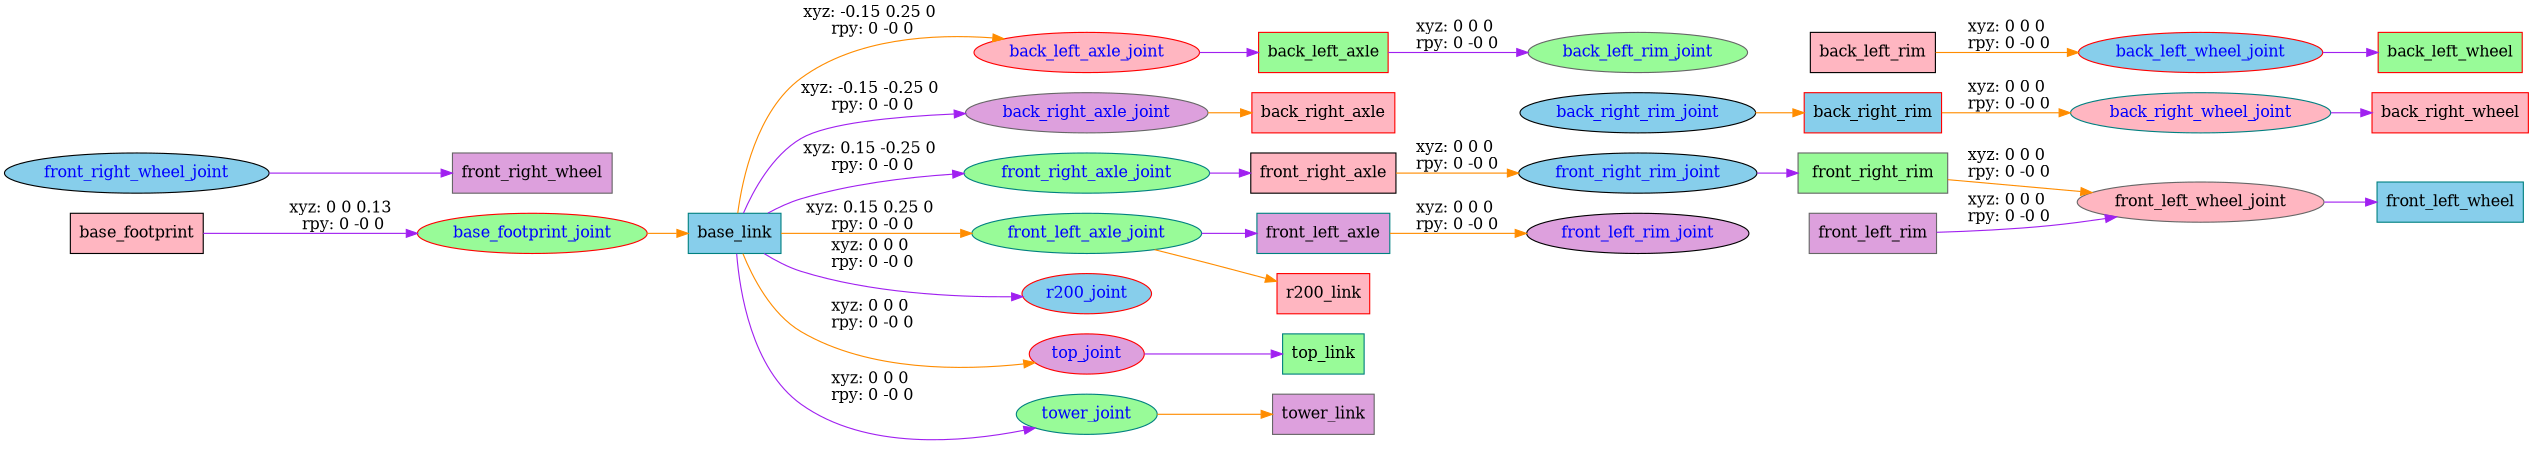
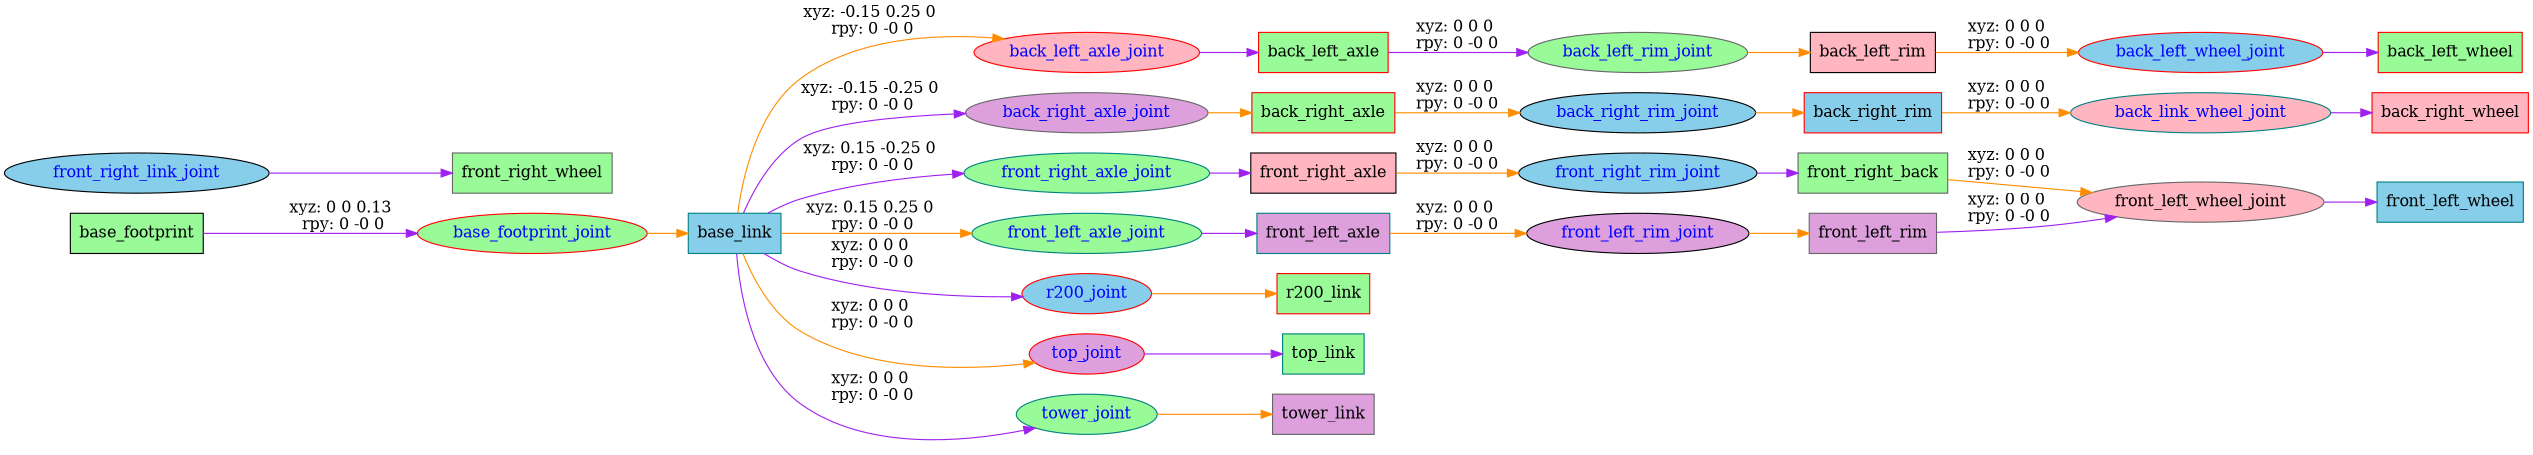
none -> (1773, 52)
(1323, 113) -> (1323, 113)
none -> (1452, 113)
(2201, 113) -> (2201, 113)
(137, 173) -> (137, 173)
(532, 173) -> (532, 173)
(1873, 173) -> (1873, 173)
(137, 233) -> (137, 233)
none -> (1773, 233)
(1210, 264) -> (1209, 294)
(1323, 294) -> (1323, 294)
